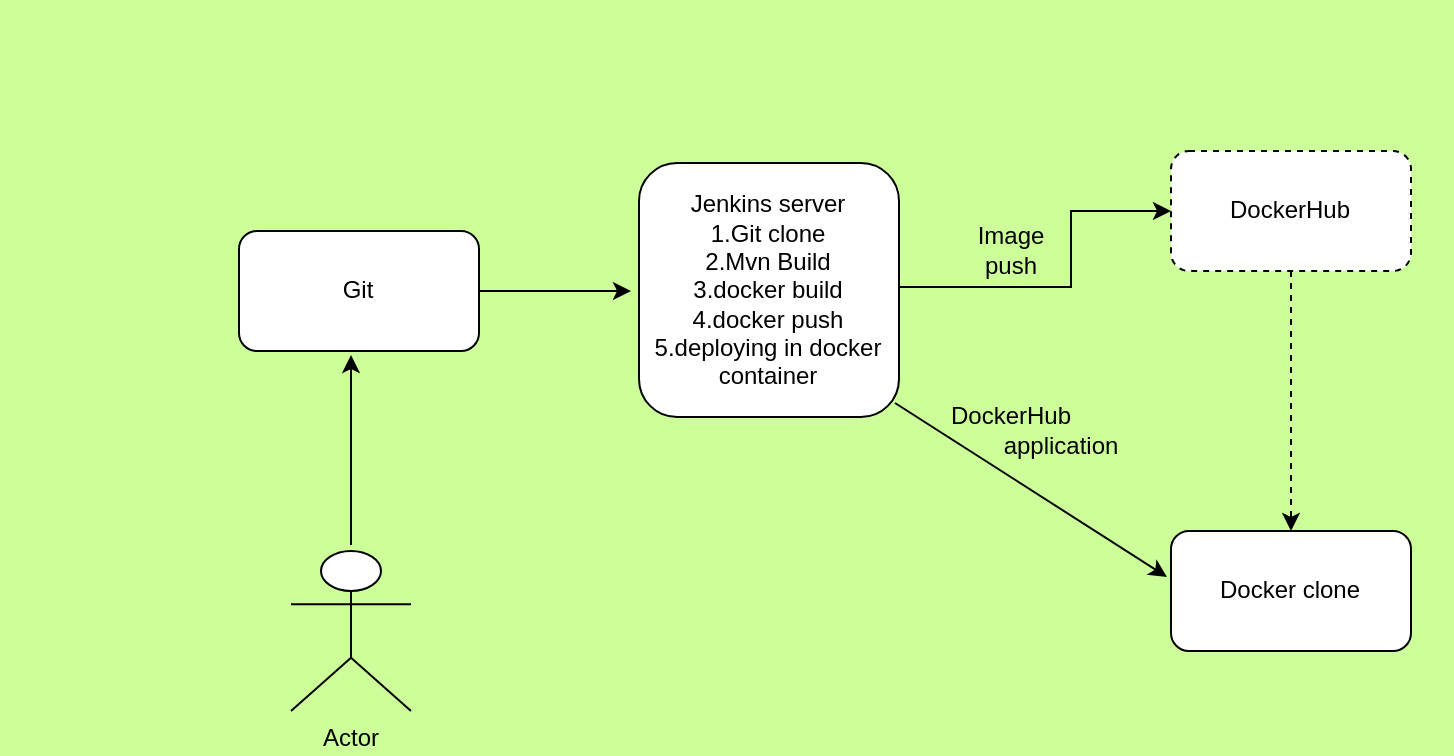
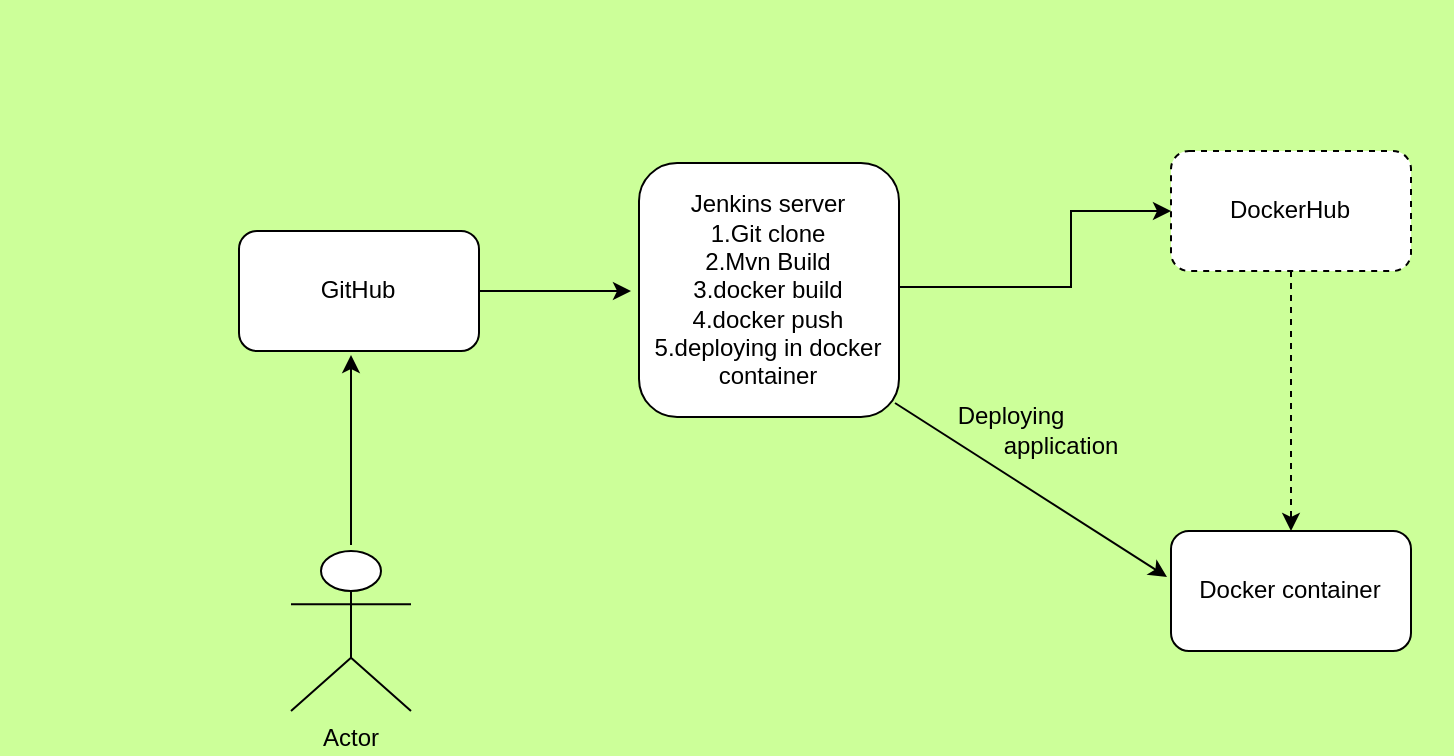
(1011, 251) -> none
(359, 291) -> (359, 291)
(1012, 431) -> (1012, 431)
(1291, 591) -> (1291, 591)
